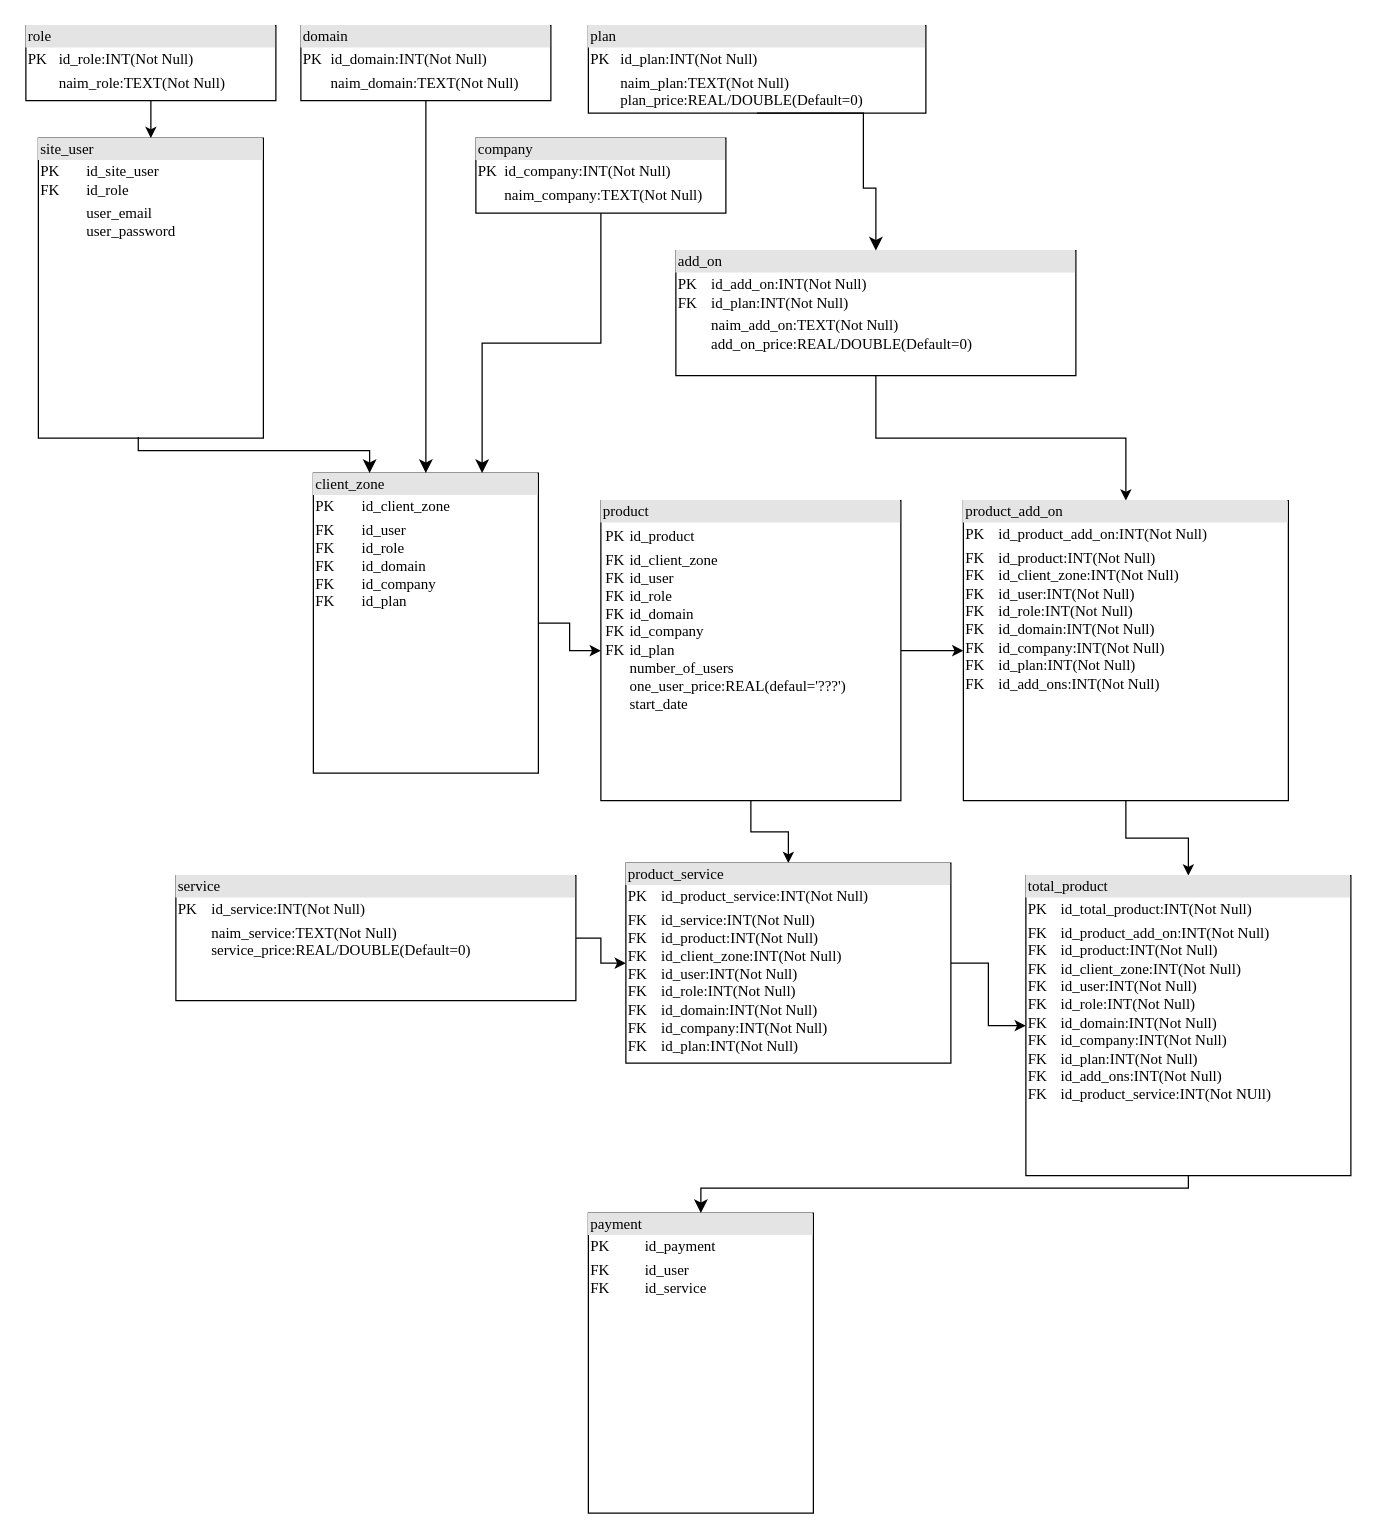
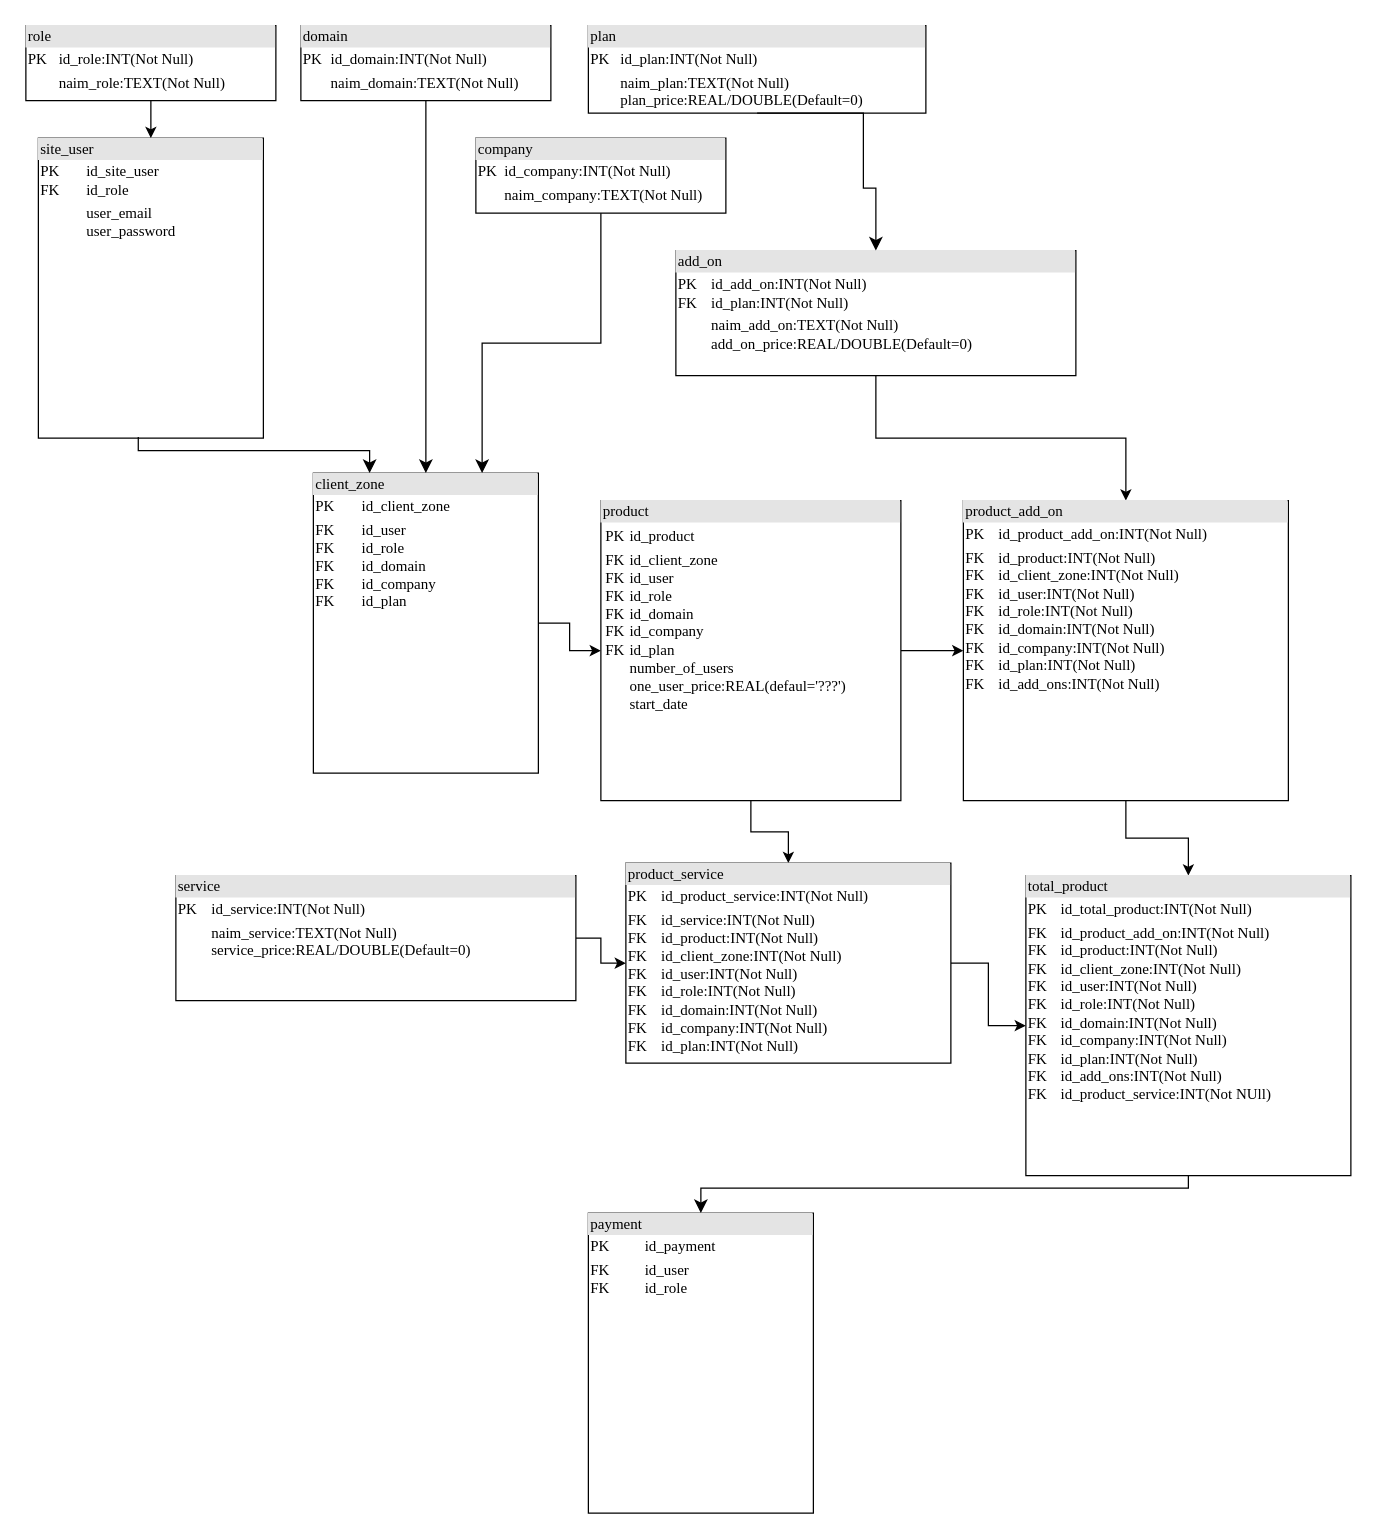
(637, 1258) -> (637, 1258)
